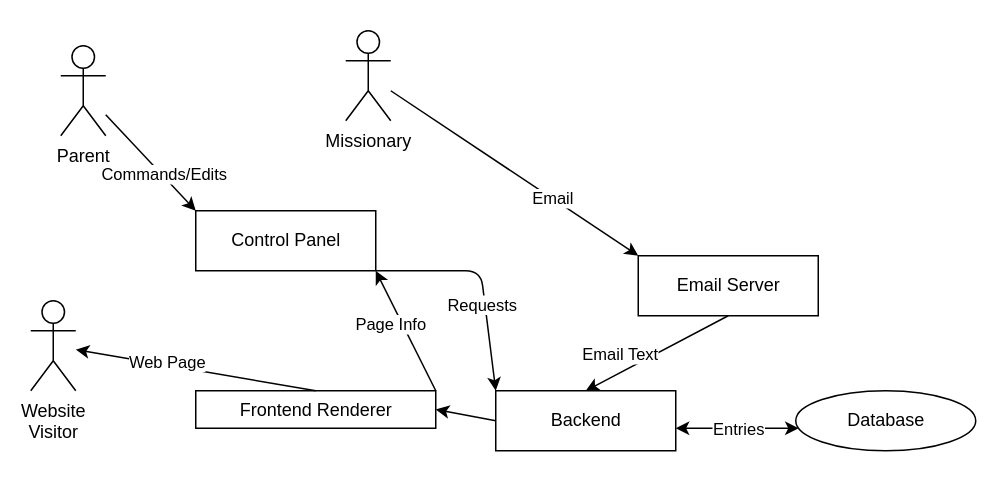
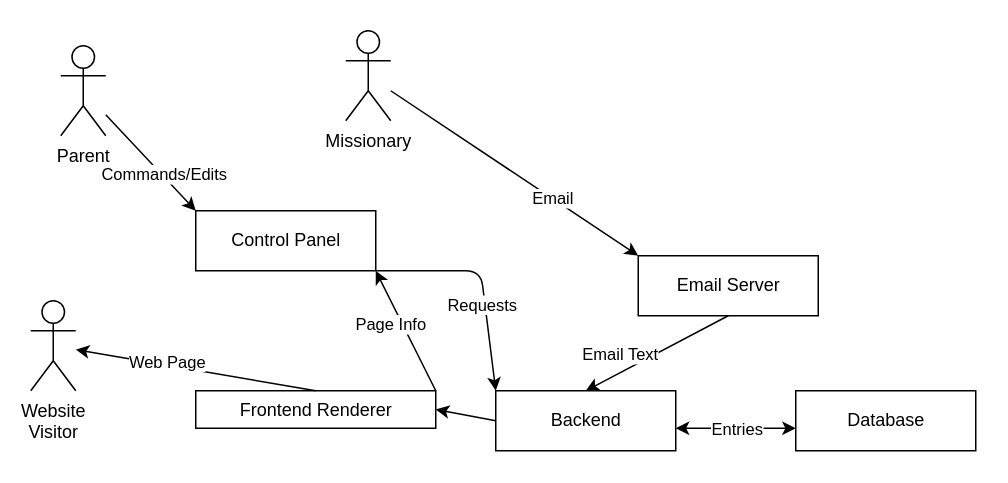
(886, 421) -> (886, 421)
